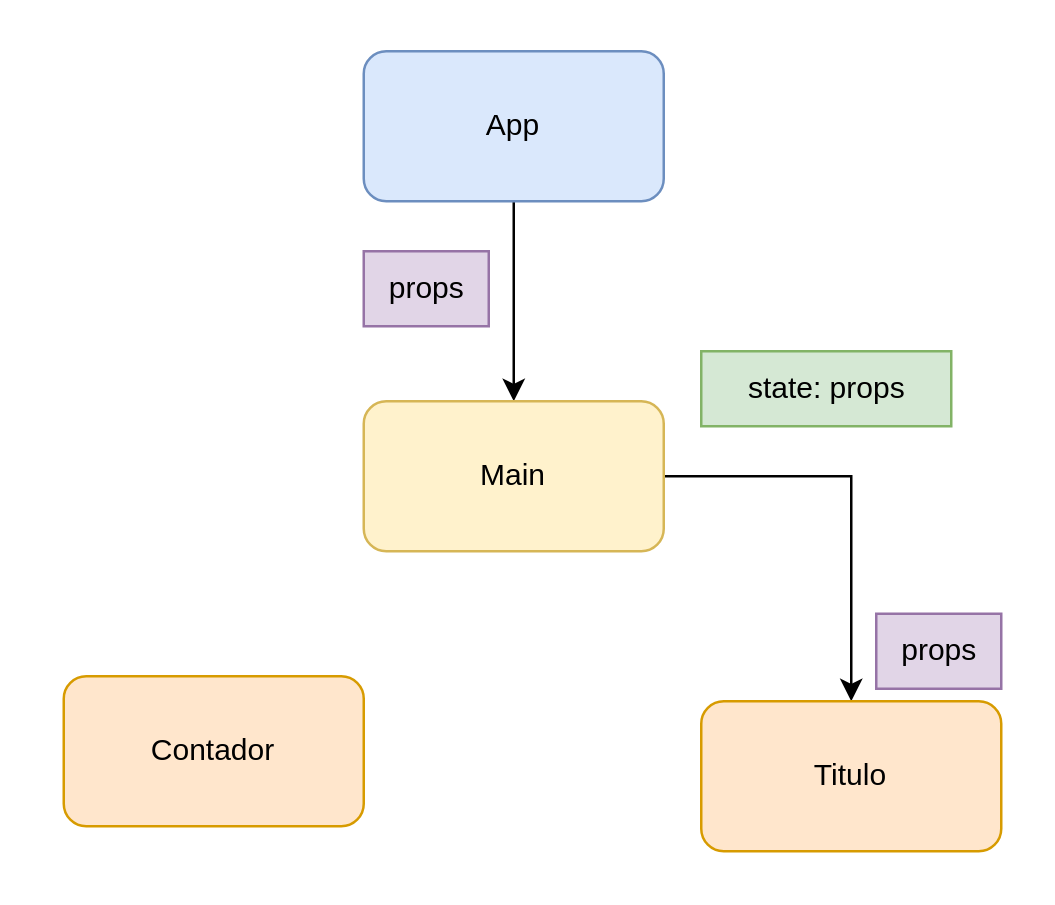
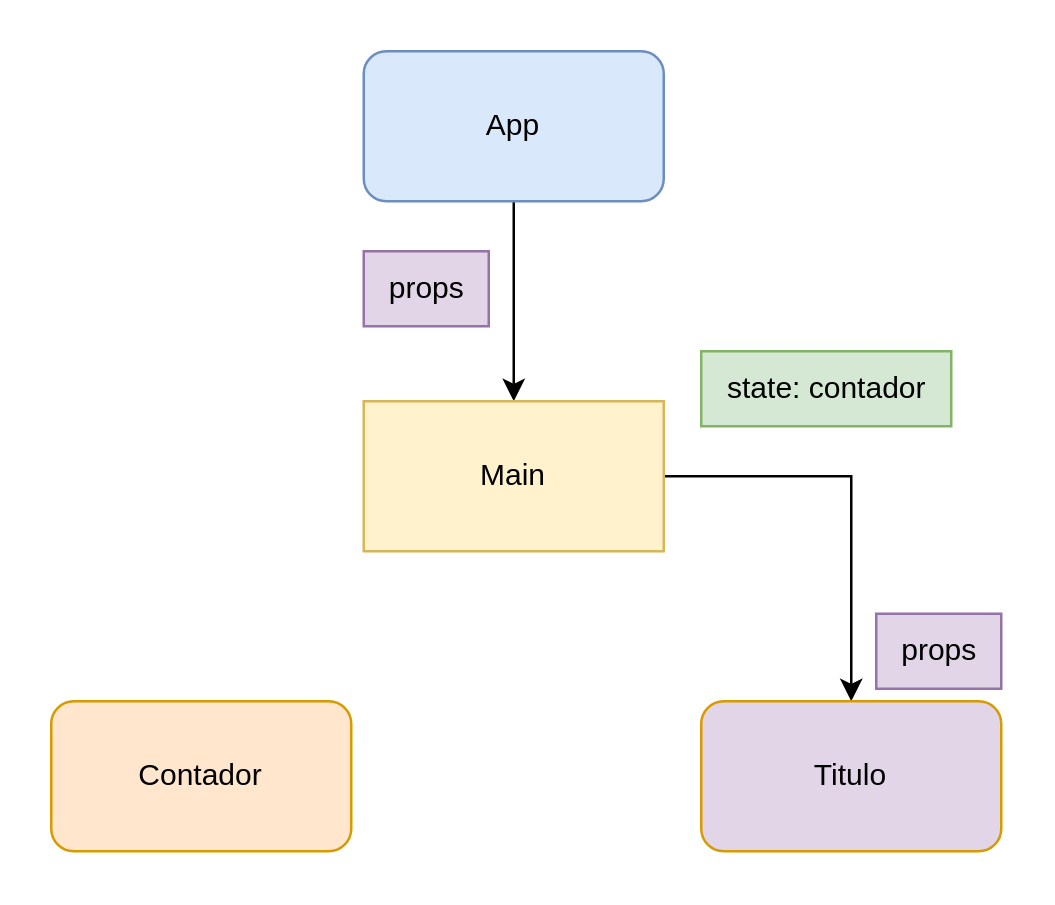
(828, 389) -> (828, 389)
(514, 476) -> (514, 476)
(214, 751) -> (201, 776)
(851, 776) -> (851, 776)
